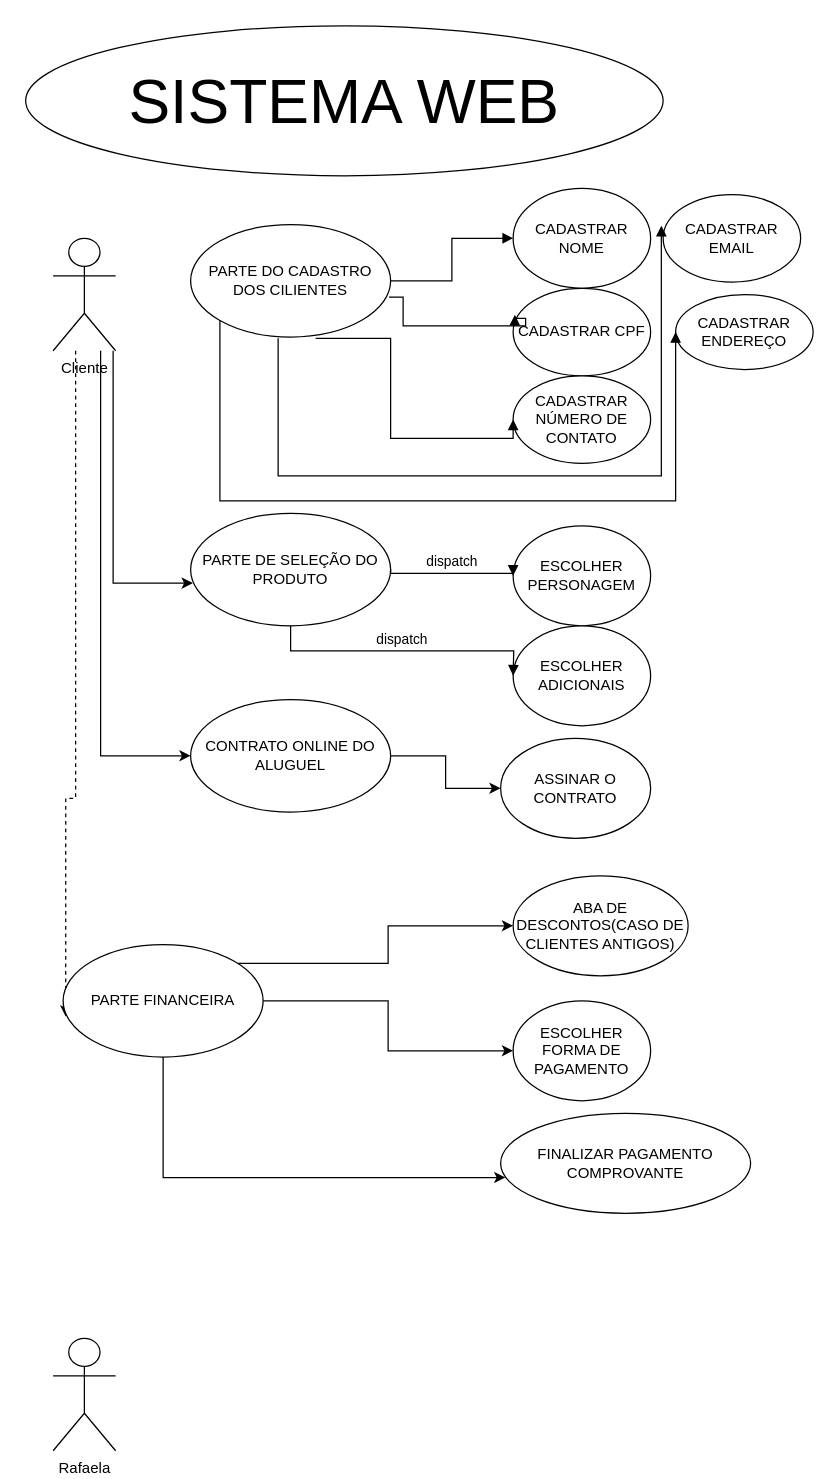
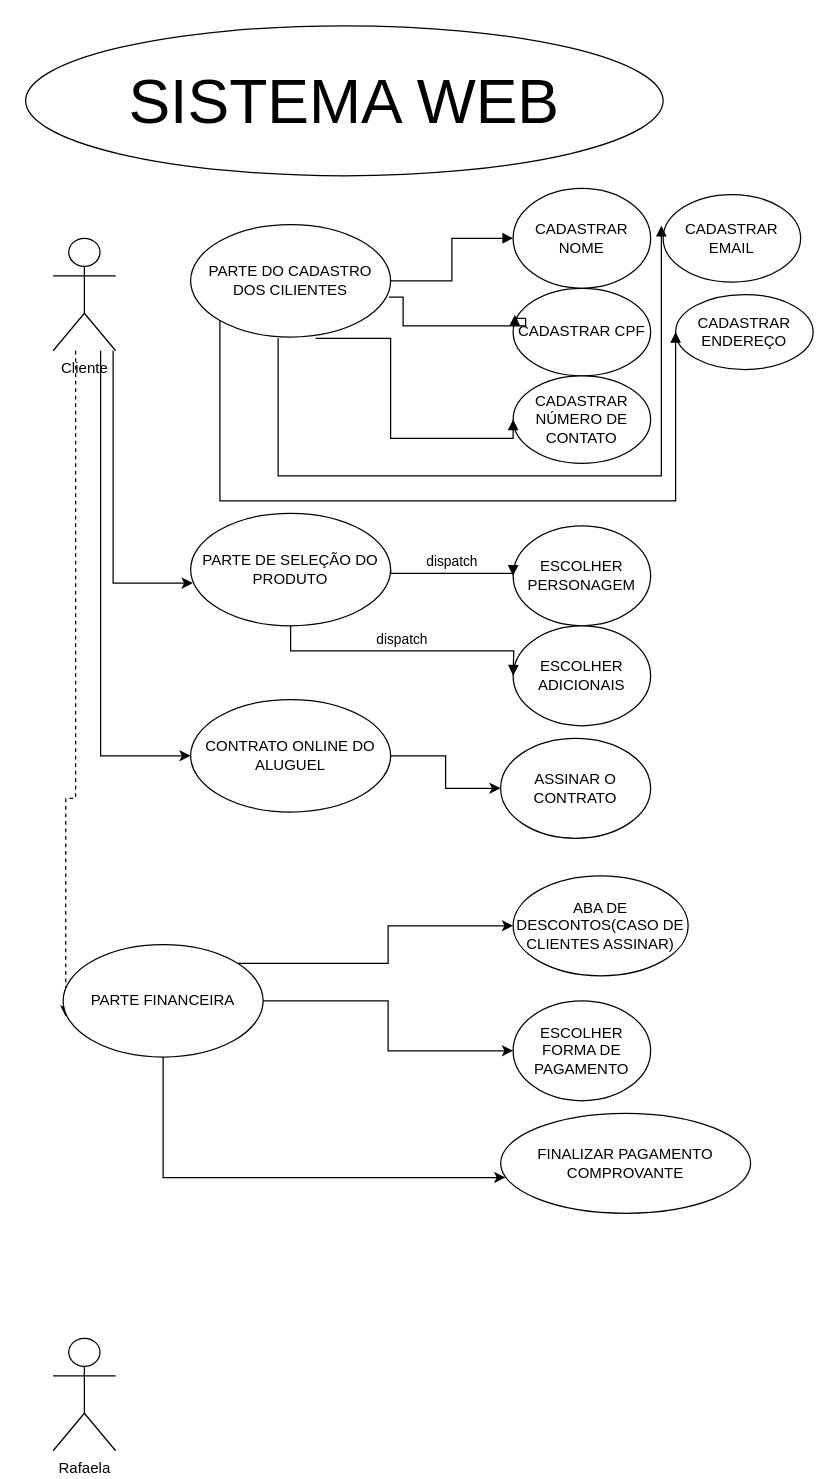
(601, 926) -> (601, 926)
